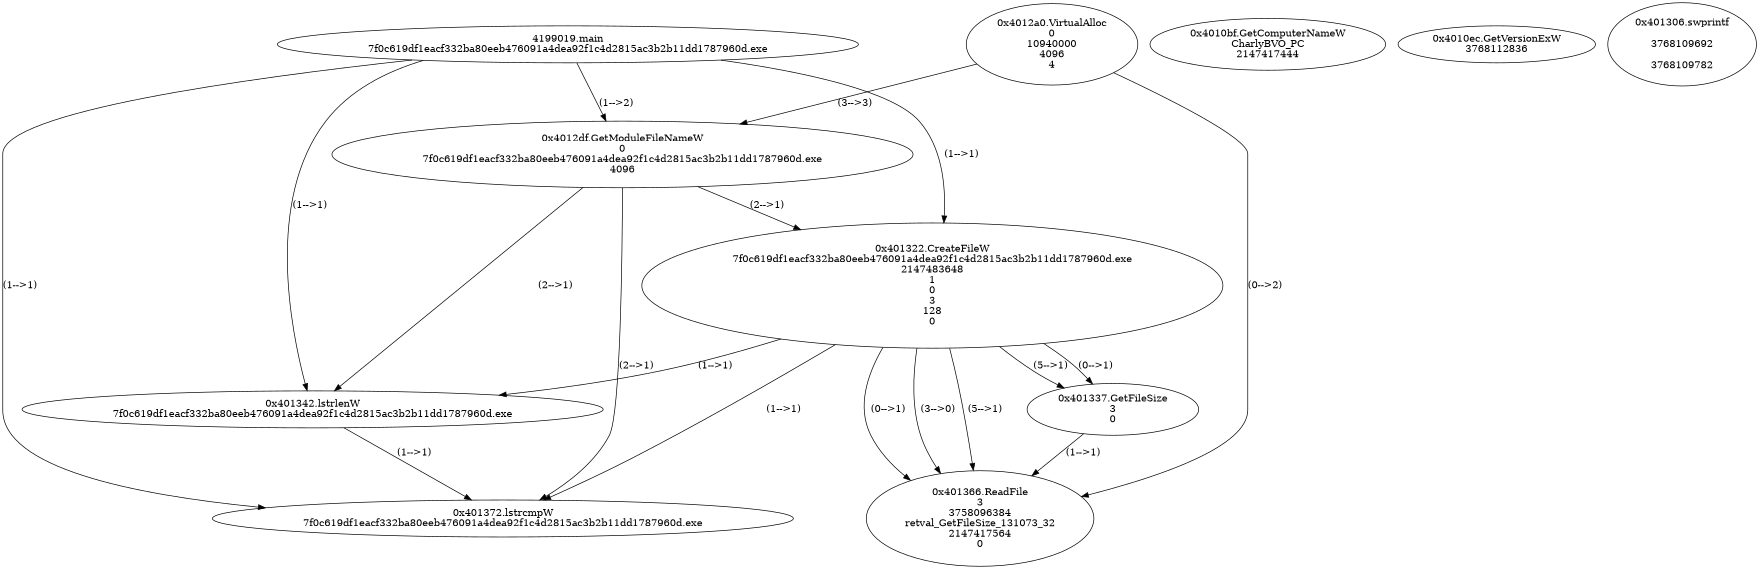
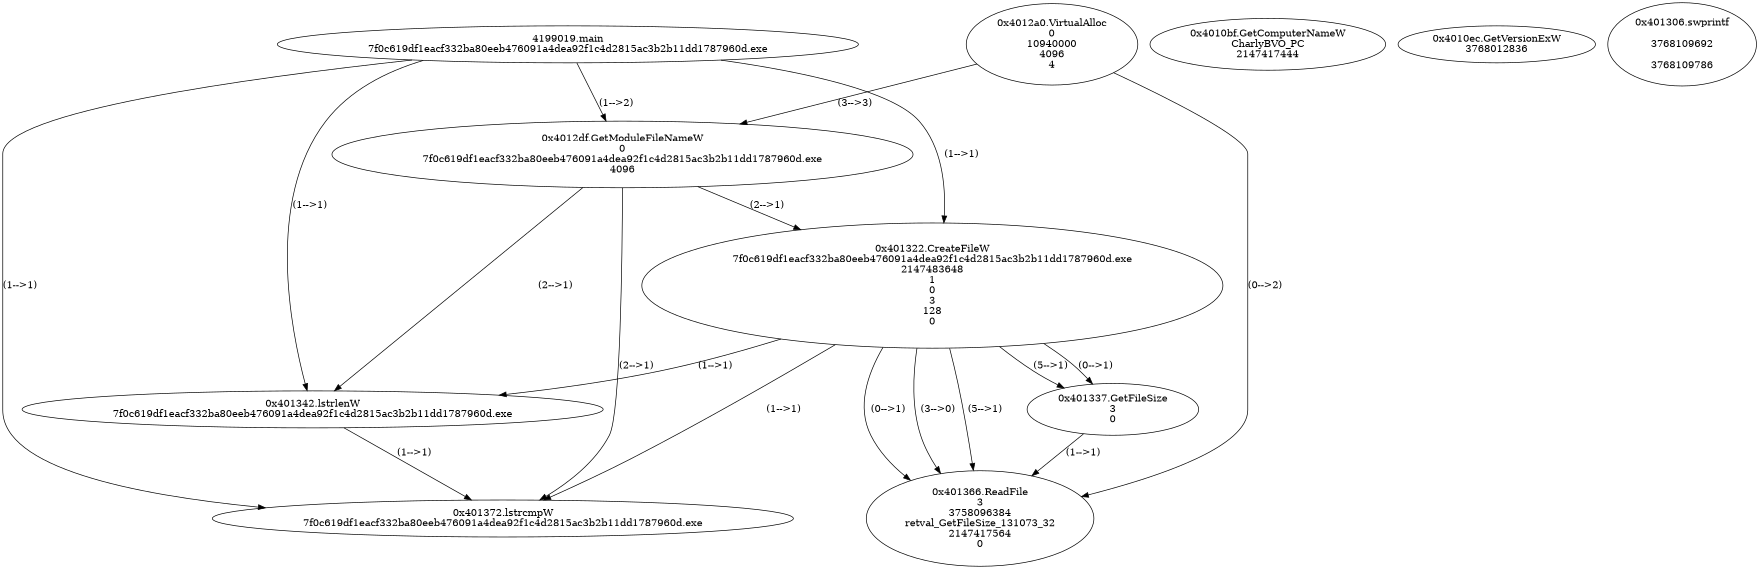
(1497, 44) -> (1497, 44)
(1682, 44) -> (1682, 44)
